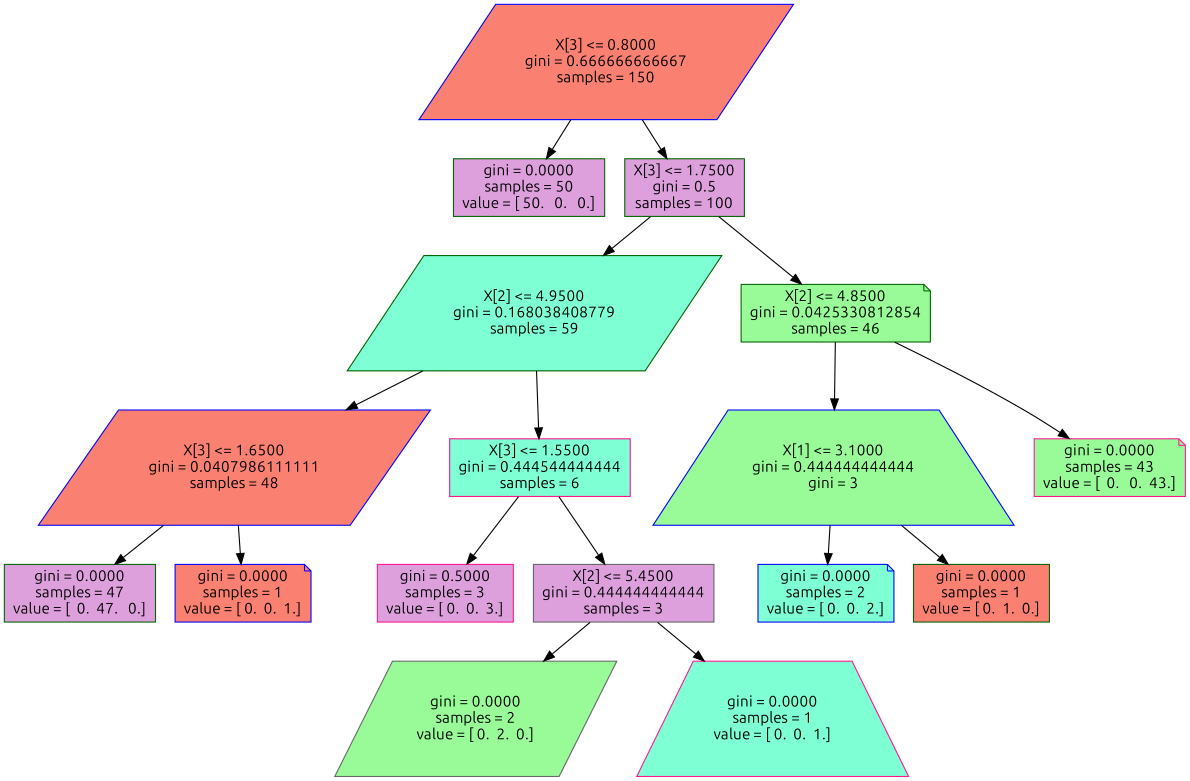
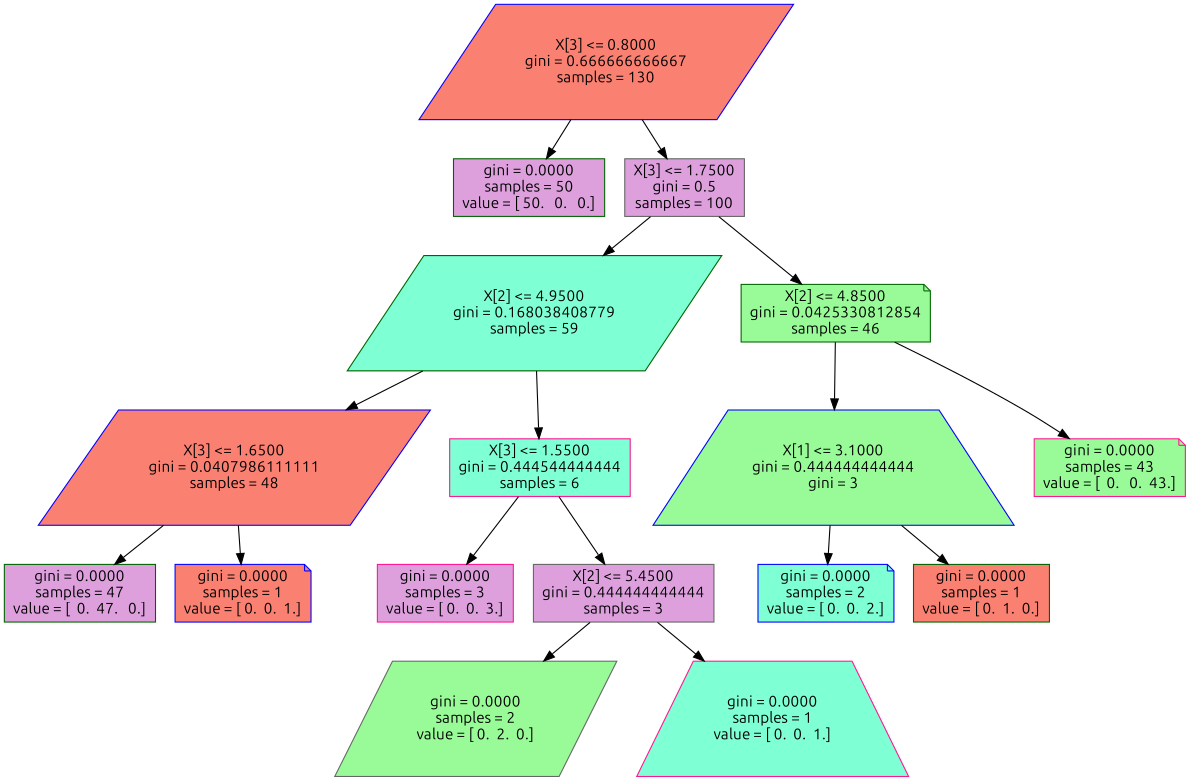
(606, 62) -> (606, 62)
(685, 188) -> (685, 188)
(445, 593) -> (445, 593)
